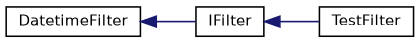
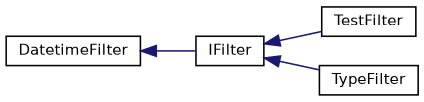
none -> (369, 80)
